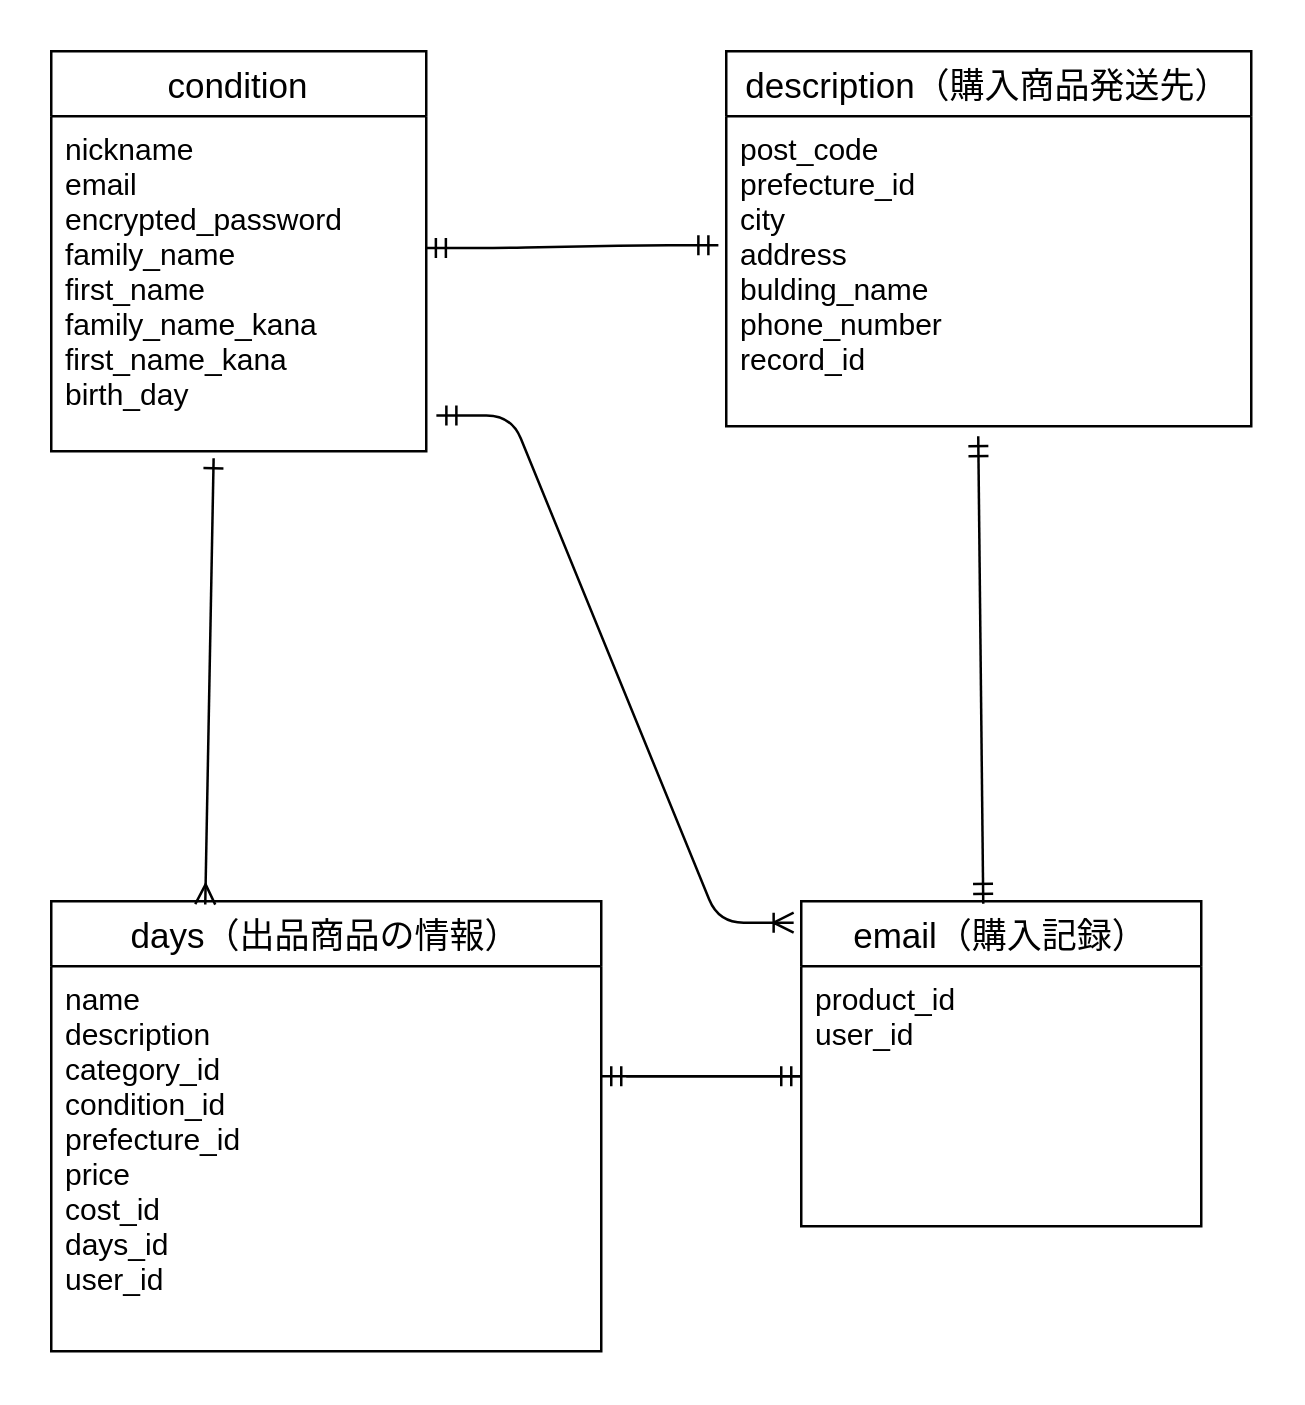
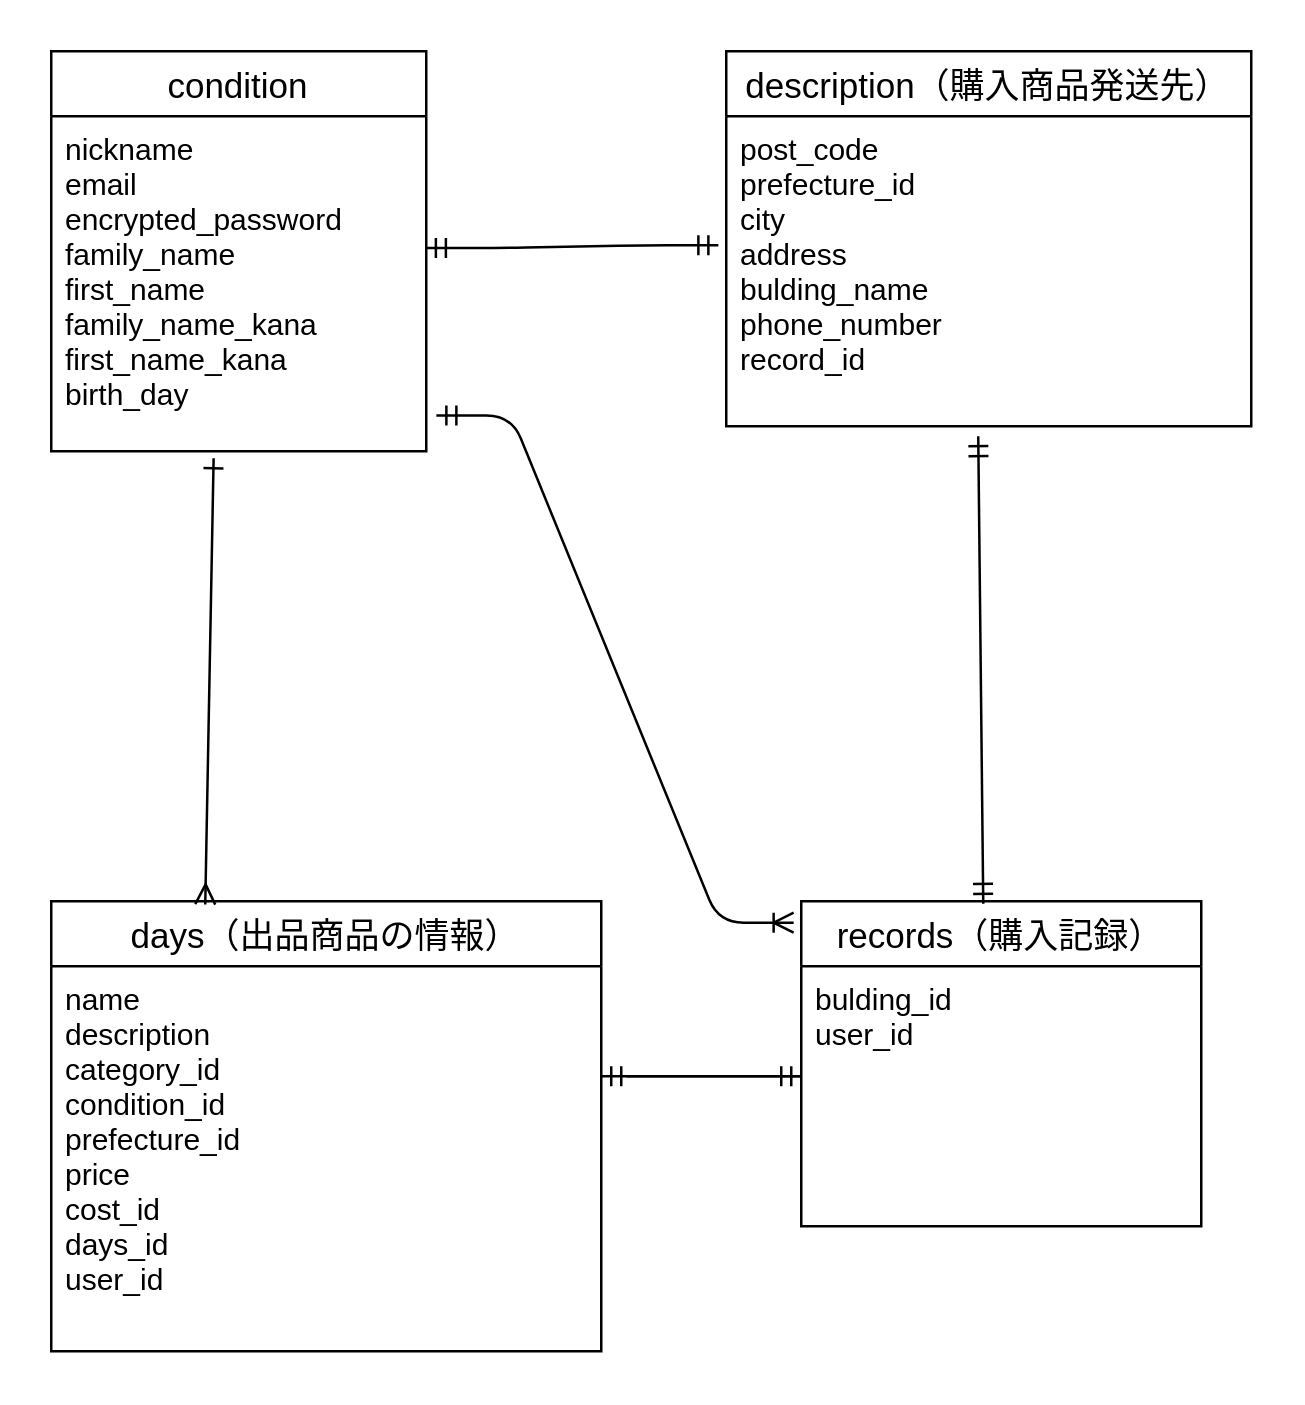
(1000, 936) -> (1000, 936)
(895, 1000) -> (887, 1000)
